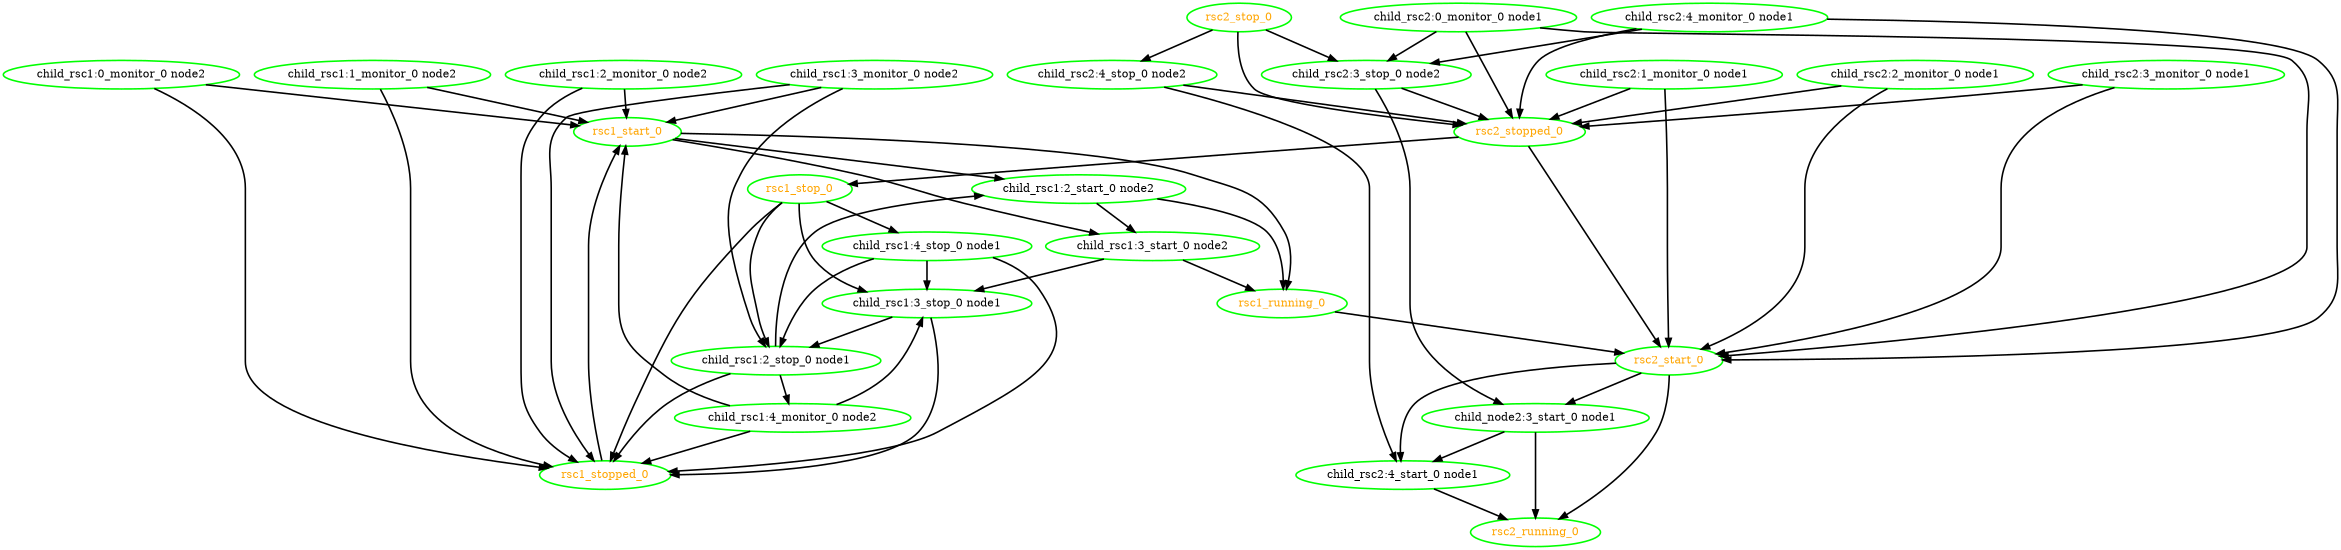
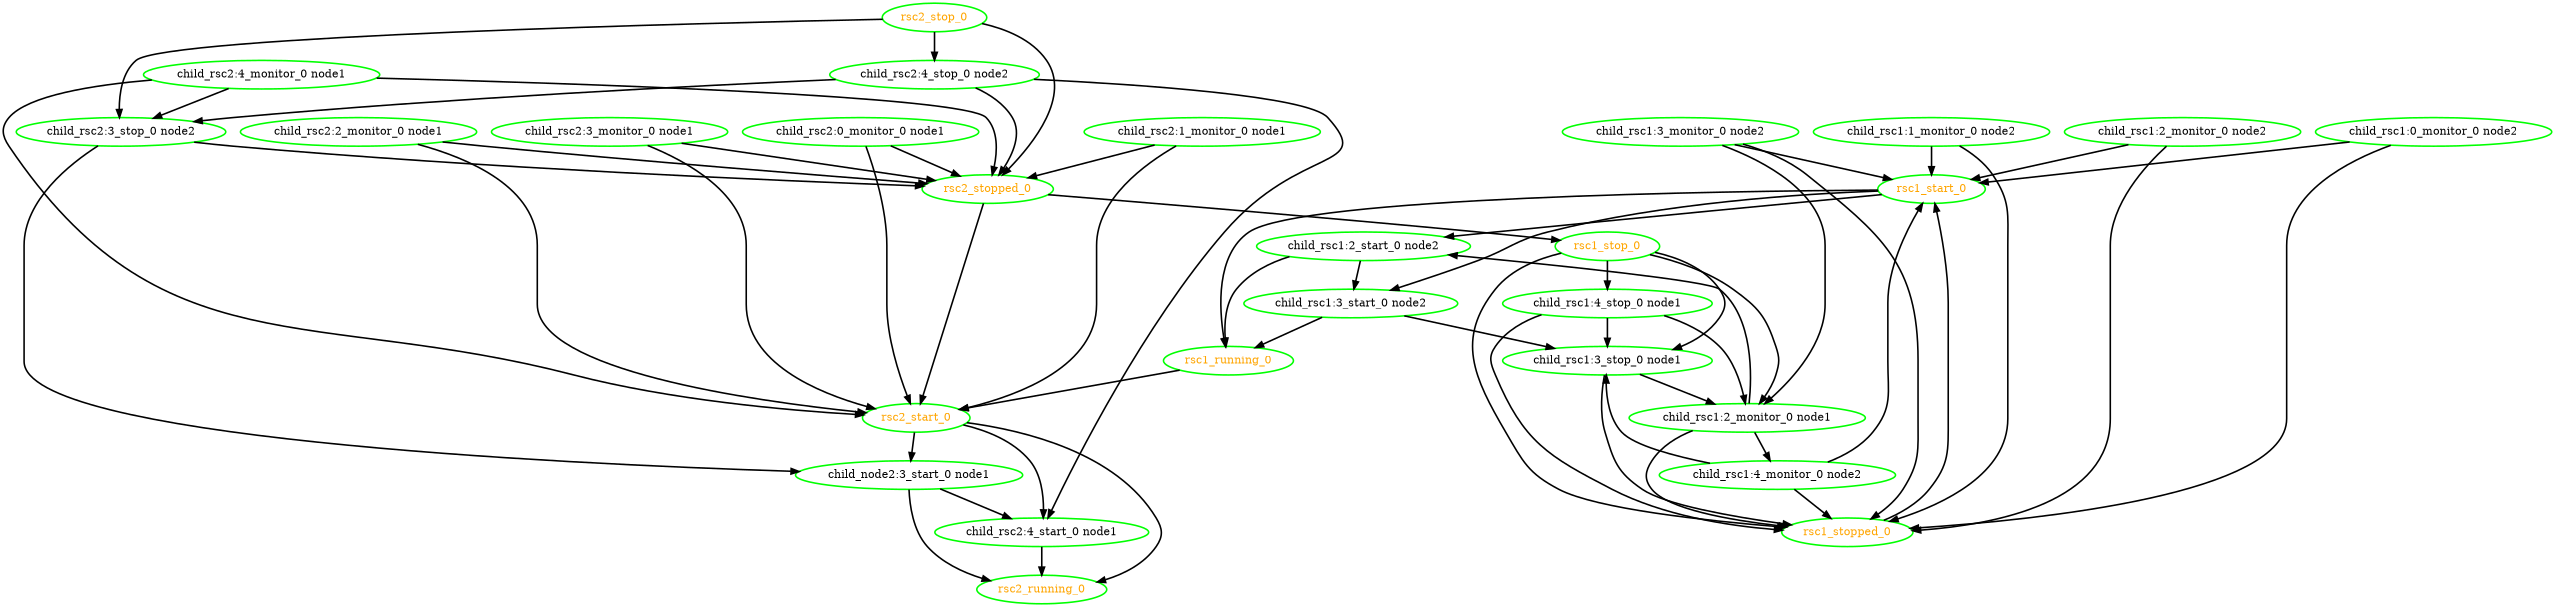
(1416, 44) -> (519, 96)
(776, 361) -> (1747, 418)
